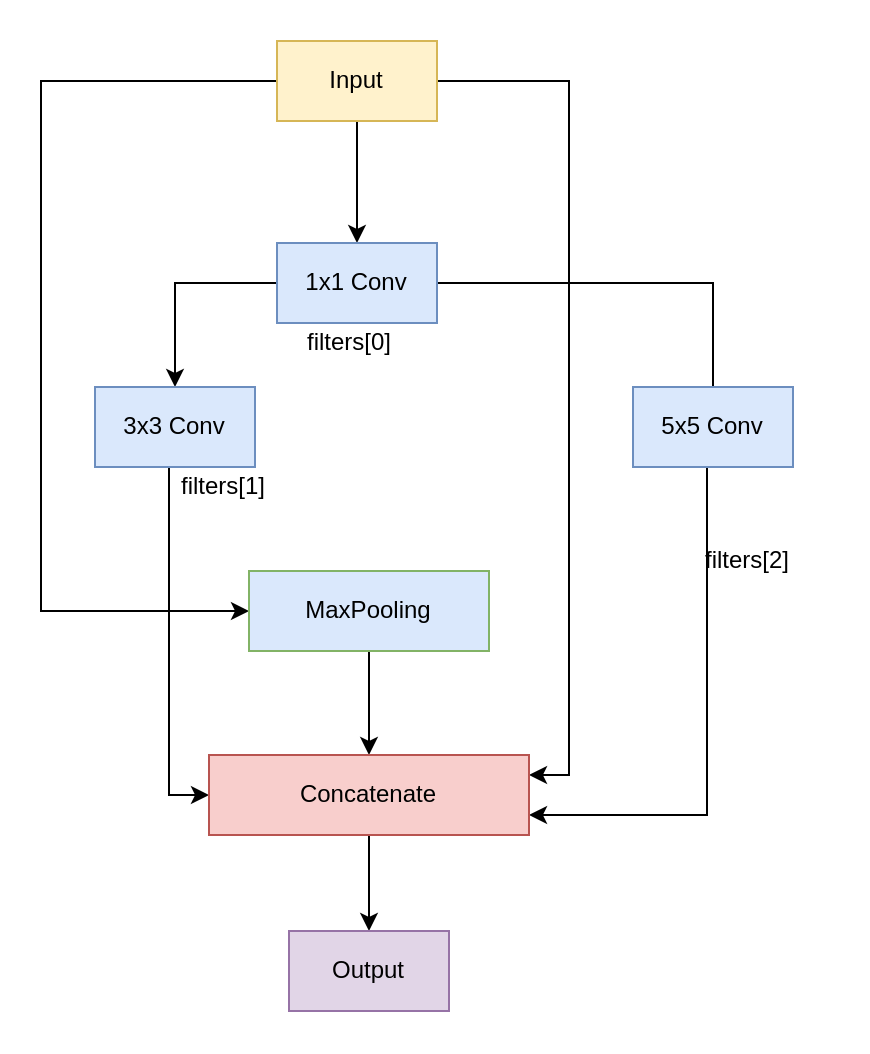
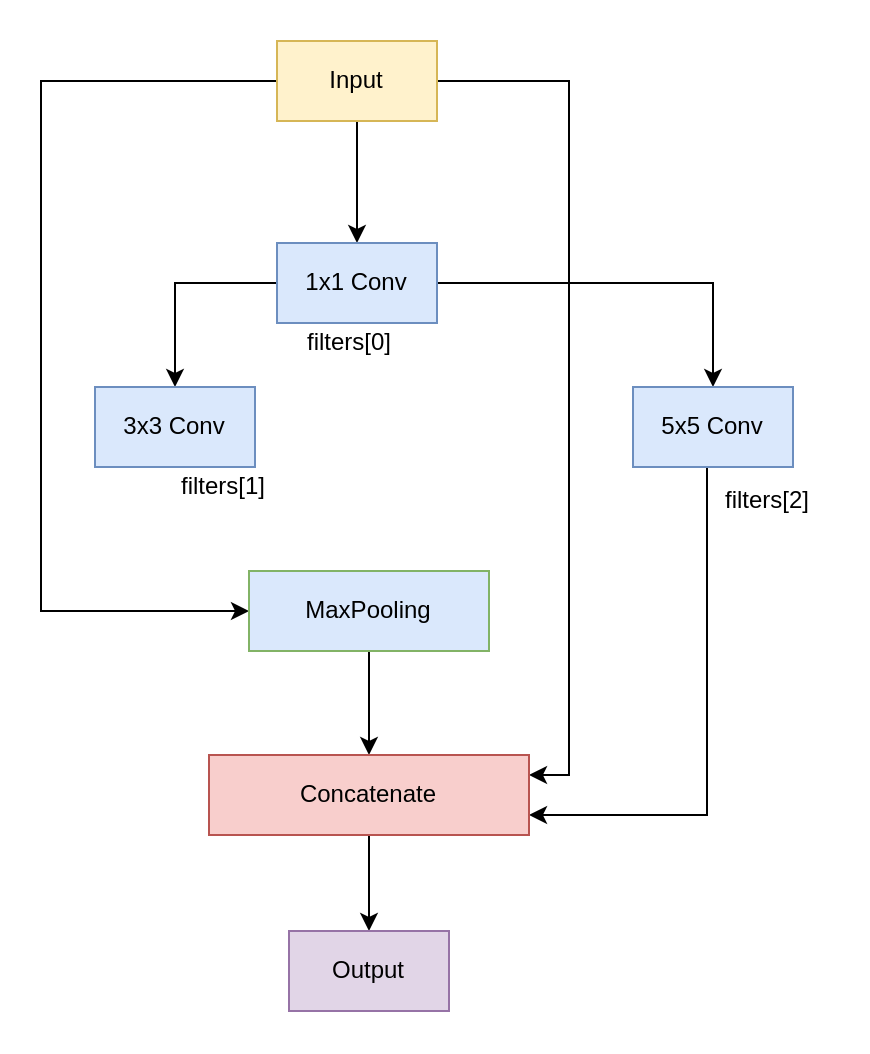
(713, 377) -> (713, 372)
(747, 561) -> (767, 501)
(169, 644) -> none
